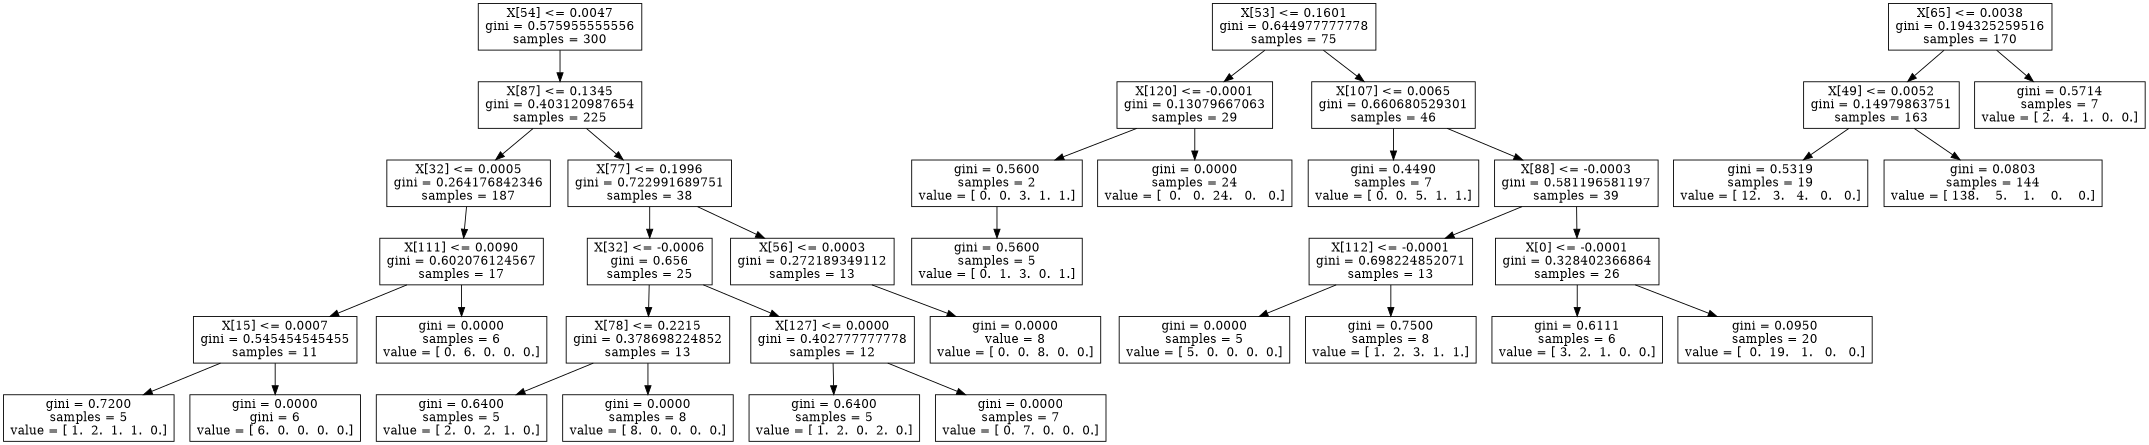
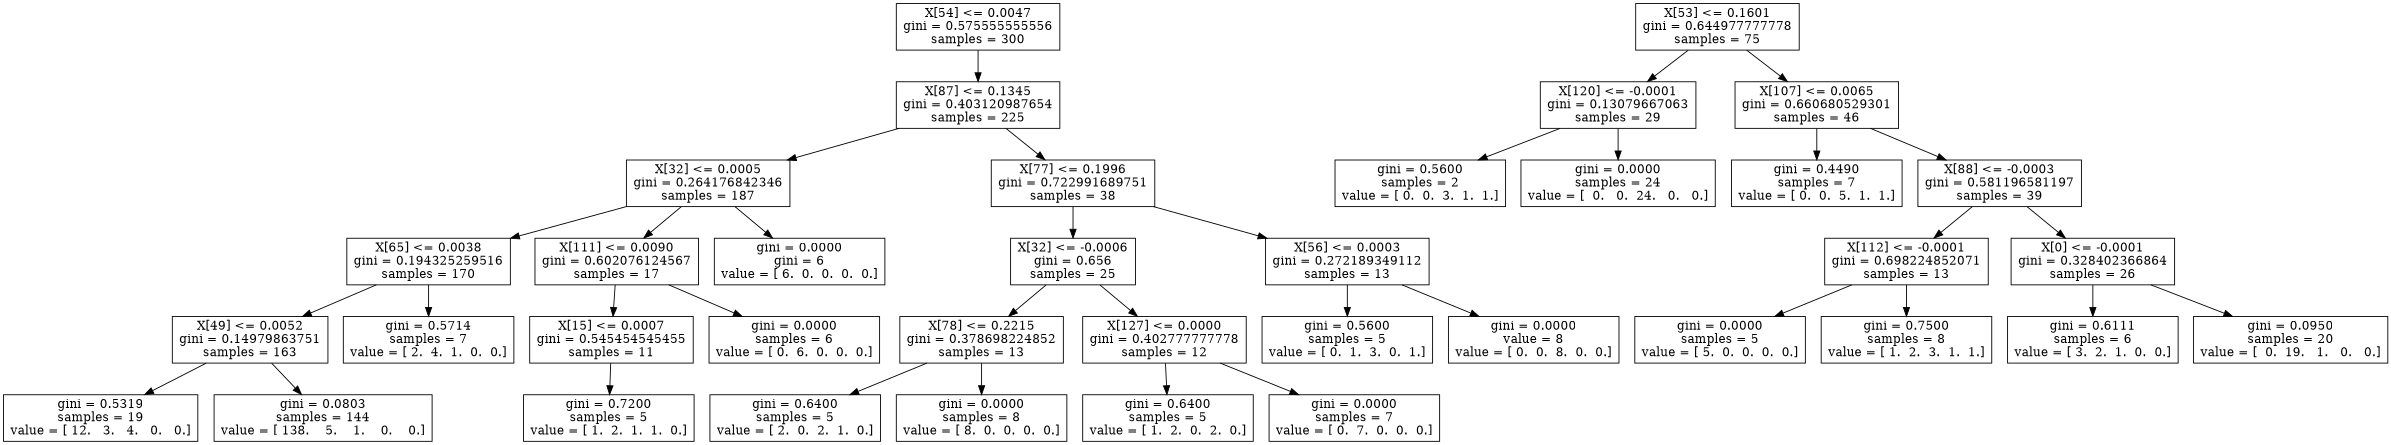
(560, 27) -> (978, 27)
(997, 218) -> (1347, 296)
none -> (573, 221)
(275, 374) -> (750, 220)
